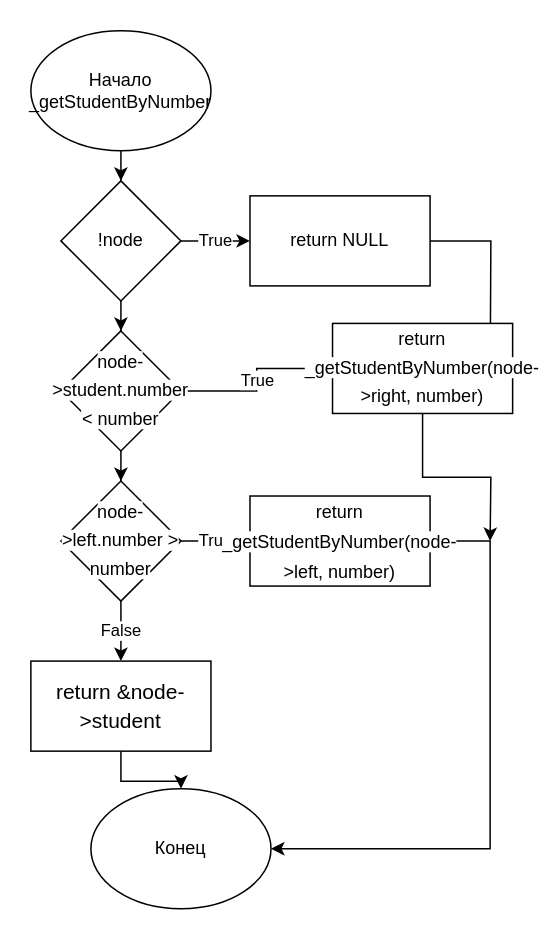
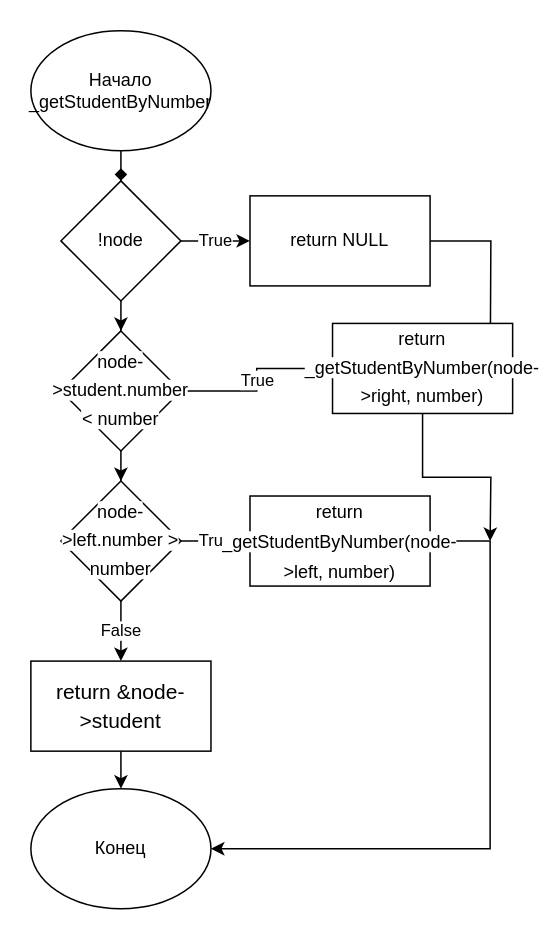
(121, 169) -> (121, 168)
(181, 848) -> (121, 848)
